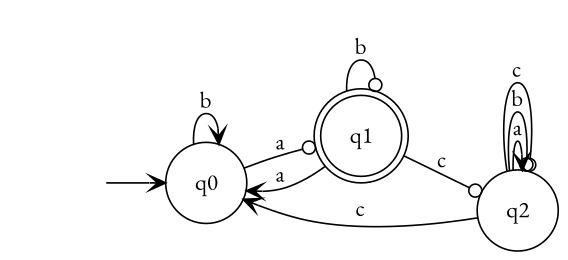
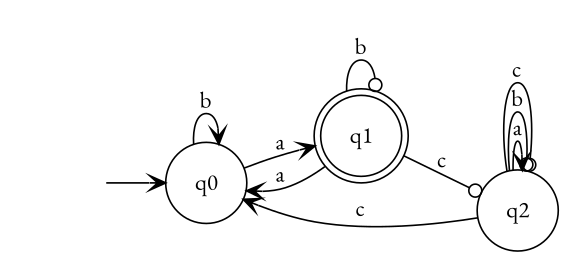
(273, 158) -> (271, 158)
